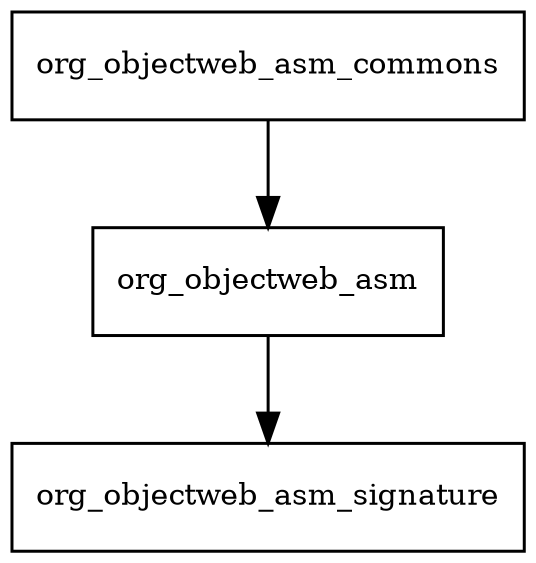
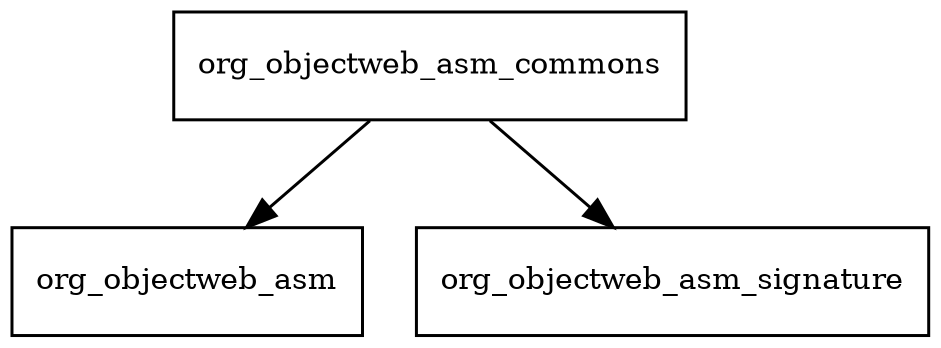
(268, 375) -> (540, 164)
